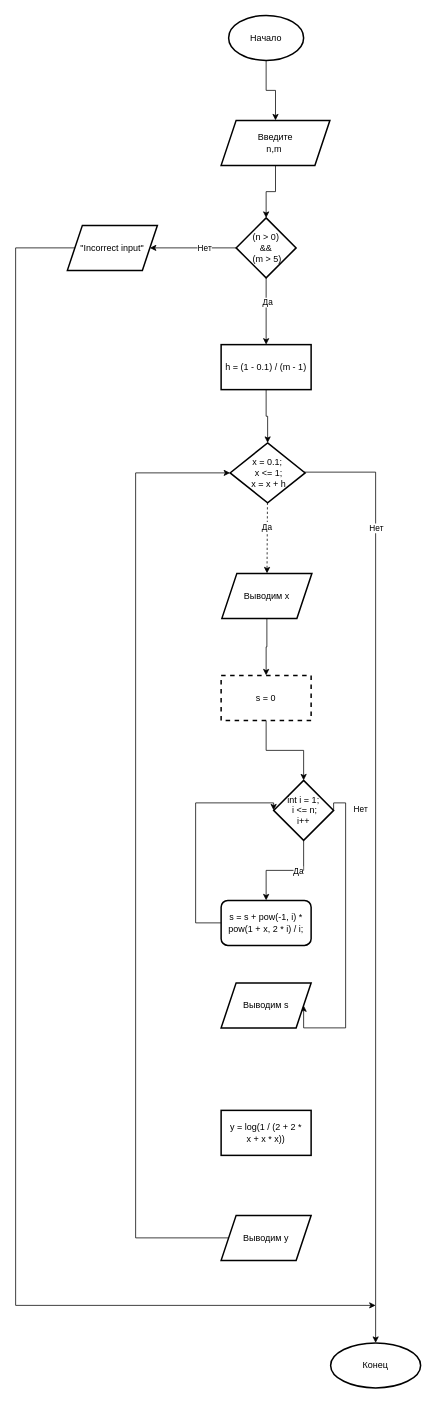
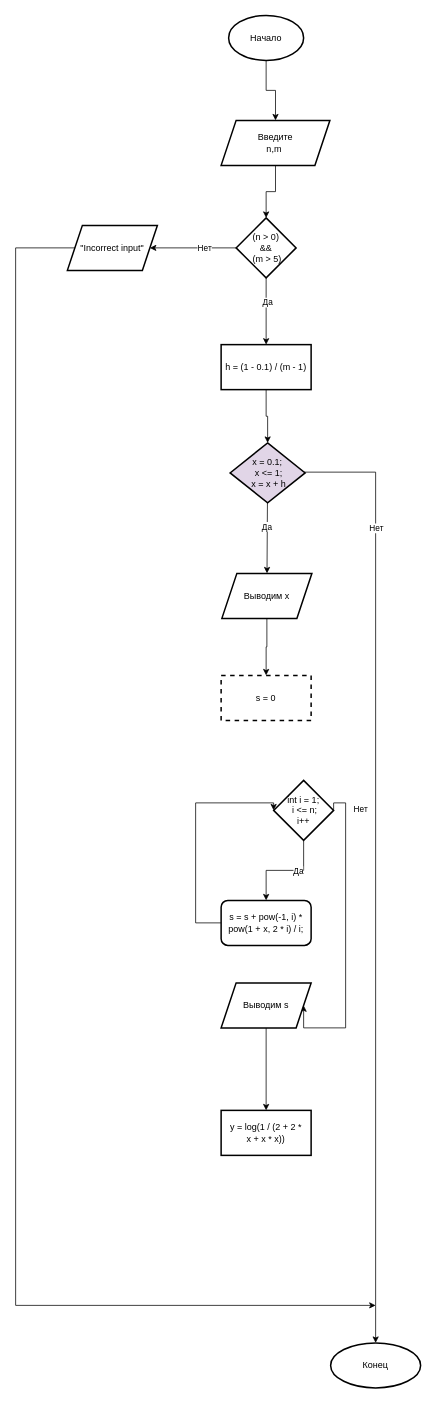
(267, 473) -> (267, 473)
(267, 547) -> (267, 547)
(295, 750) -> none
(135, 856) -> none
none -> (266, 1104)
(266, 1238) -> none
